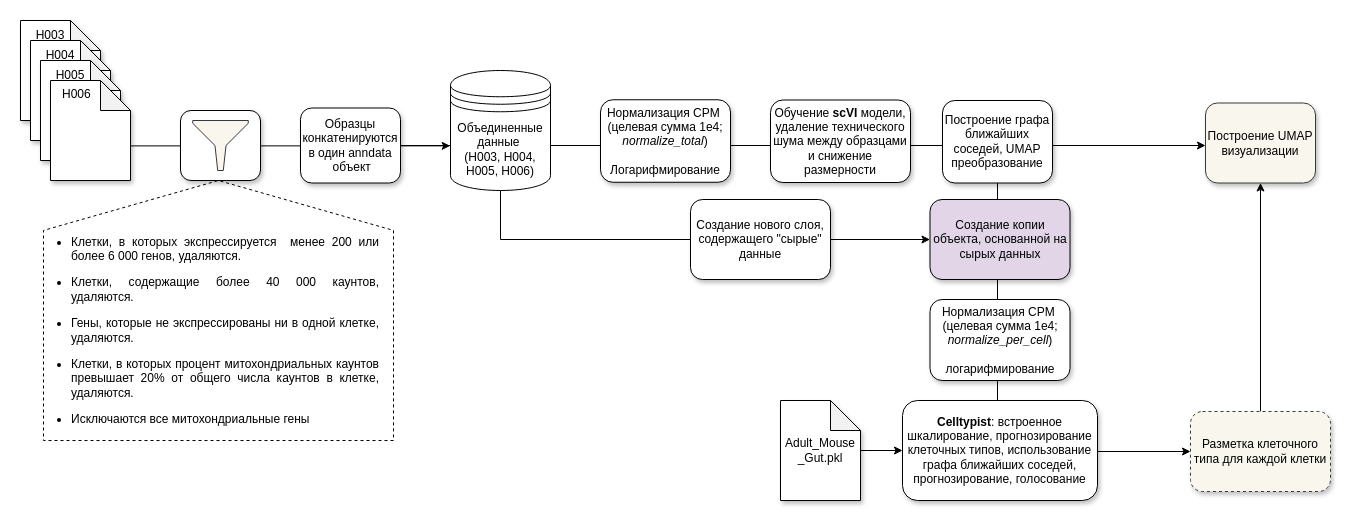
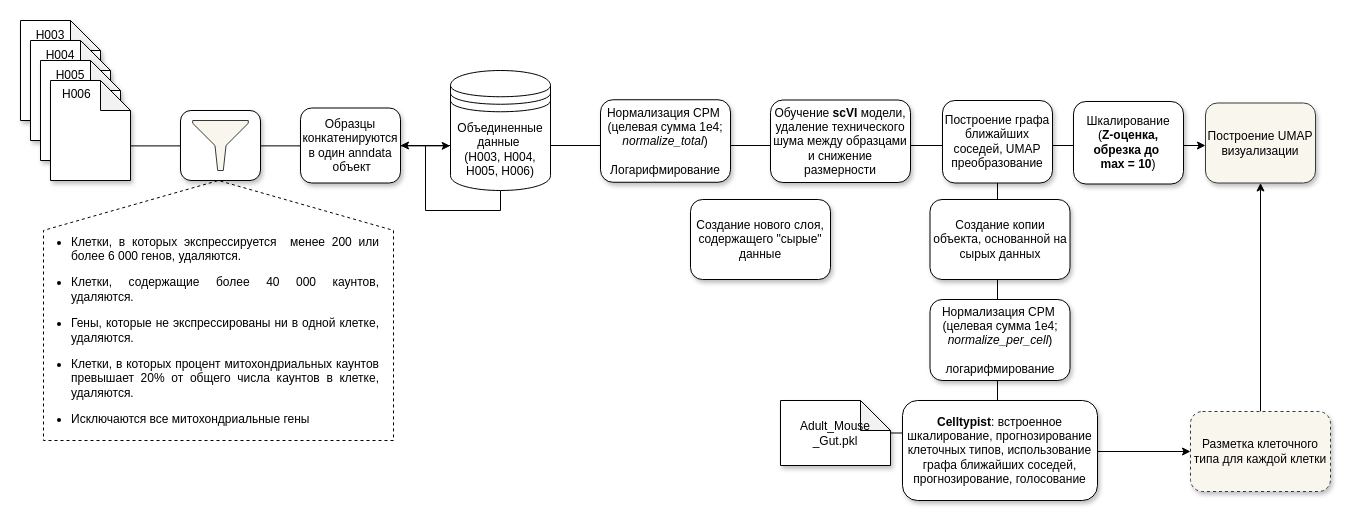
none -> (1129, 143)
(580, 240) -> (434, 211)
(1000, 240) -> (1000, 240)
(821, 451) -> (836, 433)
